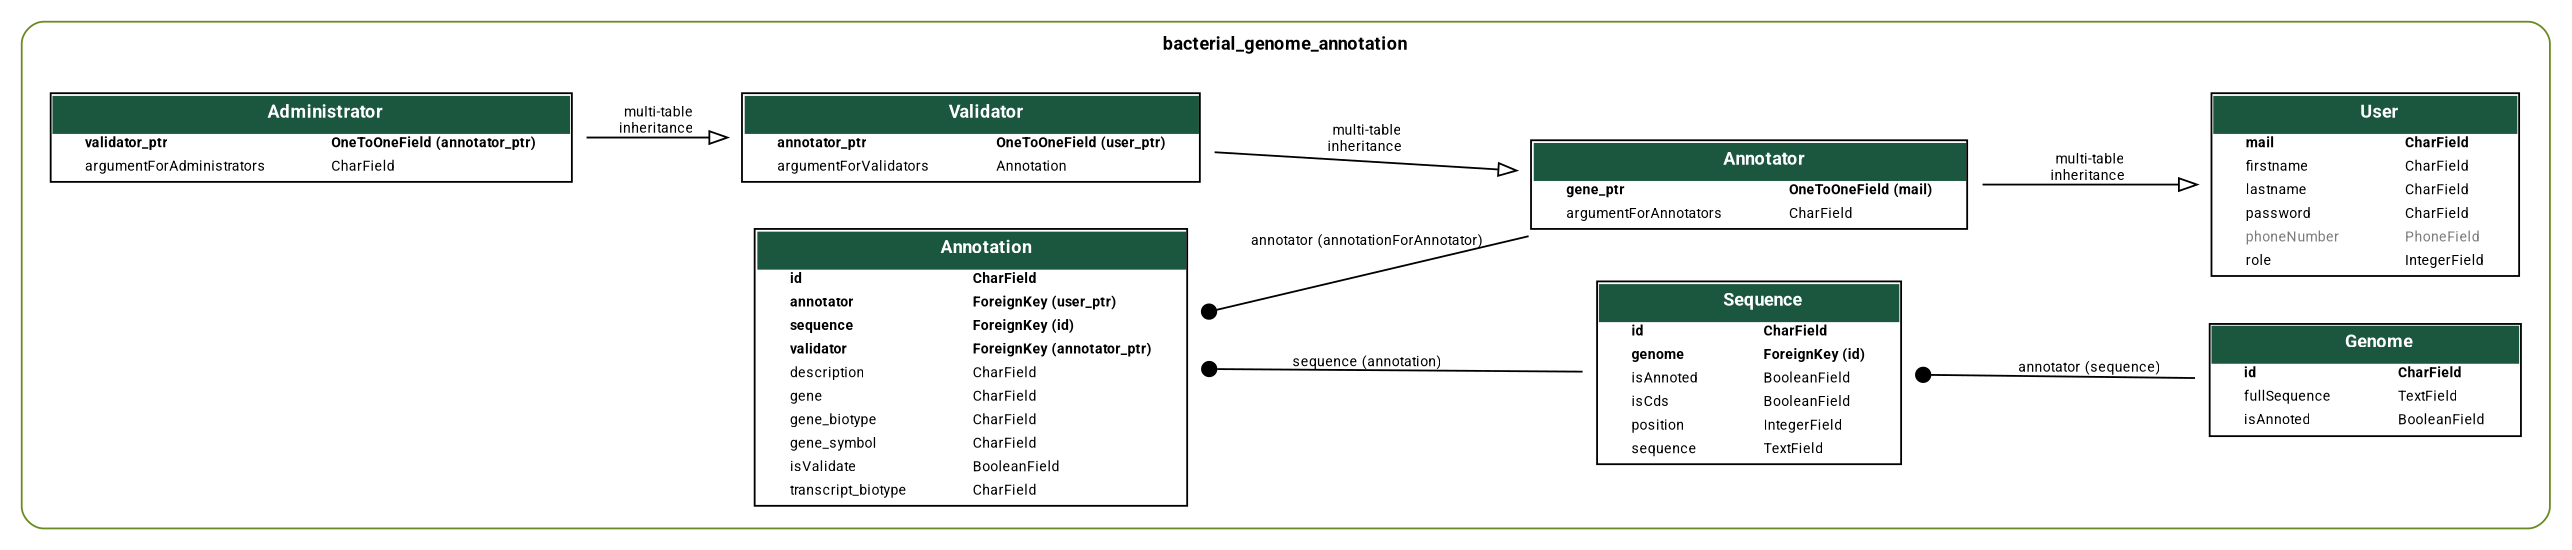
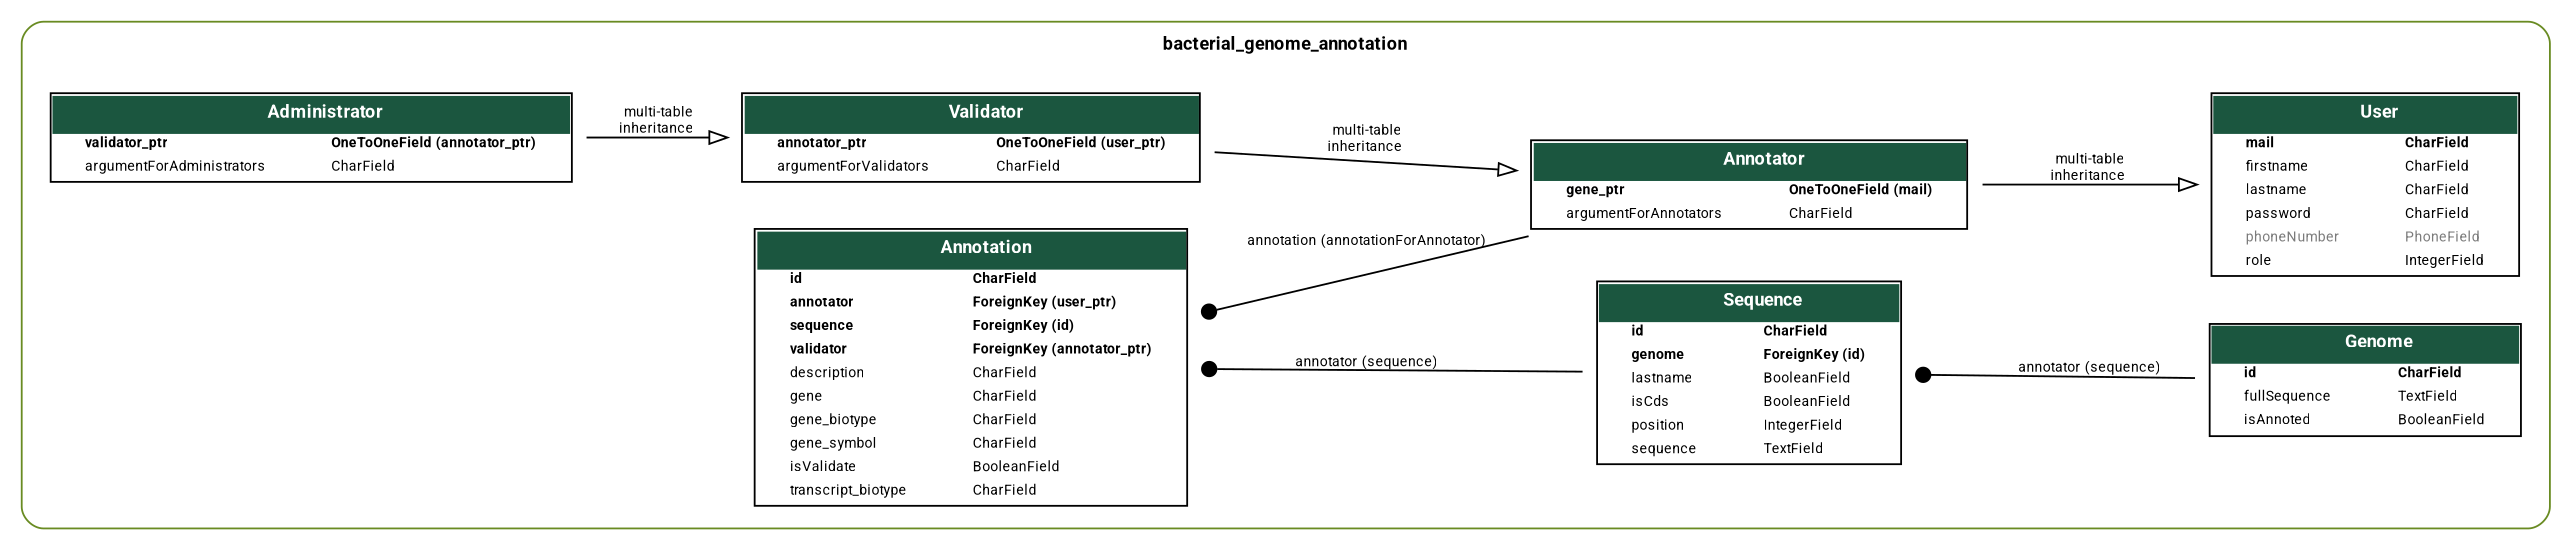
(1032, 166) -> (1029, 166)
(1365, 242) -> (1365, 242)
(1365, 363) -> (1365, 363)
(1665, 378) -> (1662, 378)
